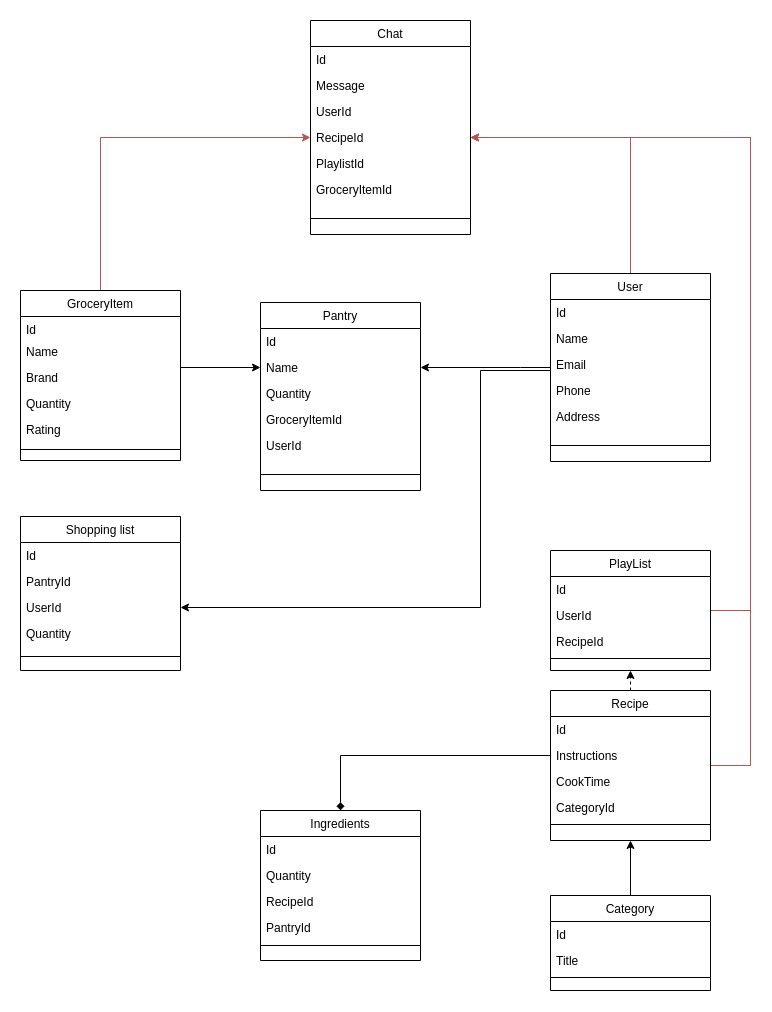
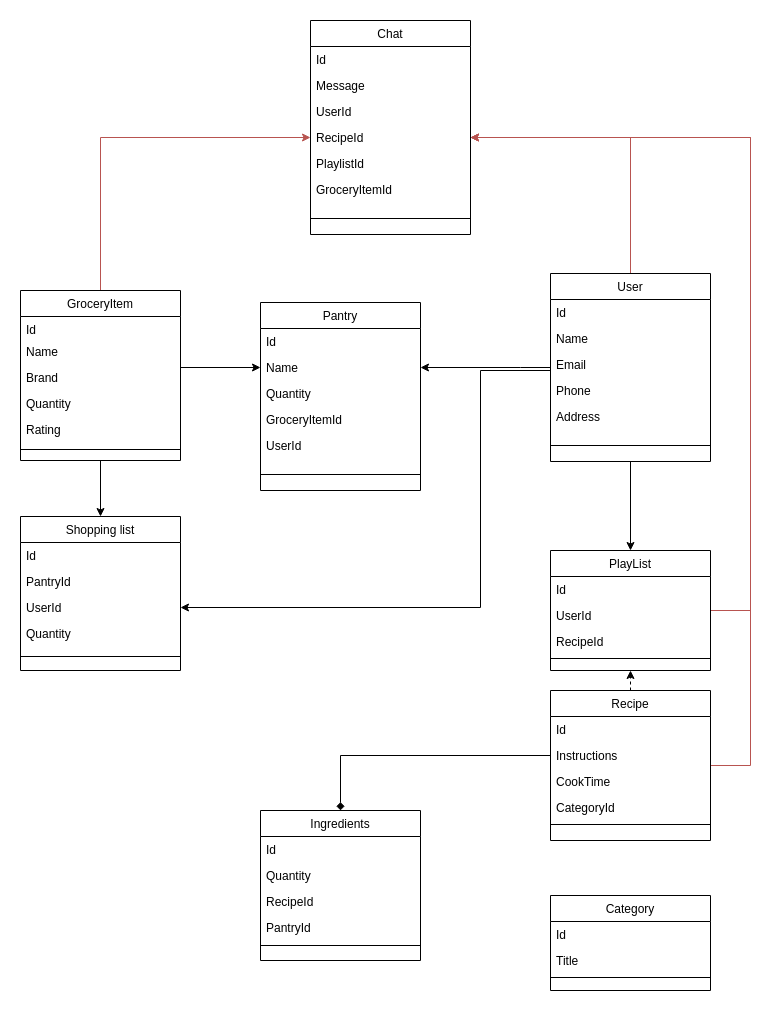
none -> (101, 486)
none -> (631, 503)
(631, 871) -> none
